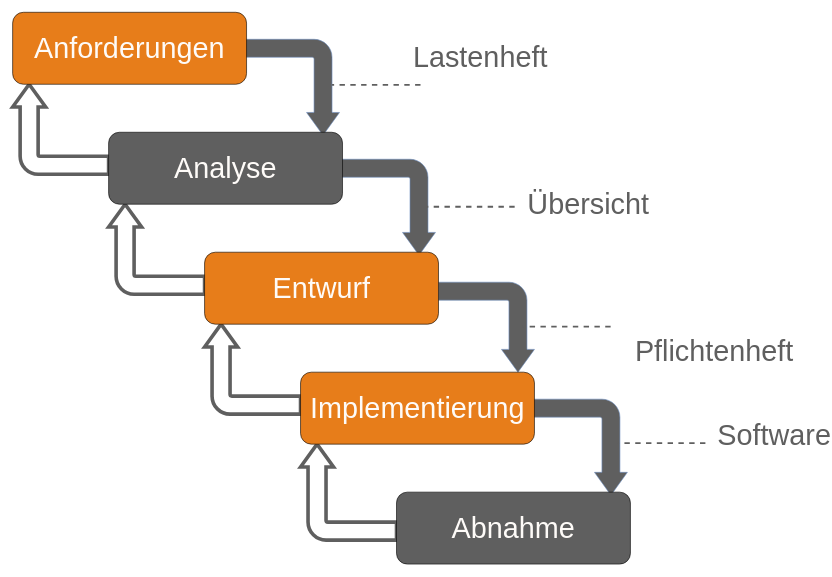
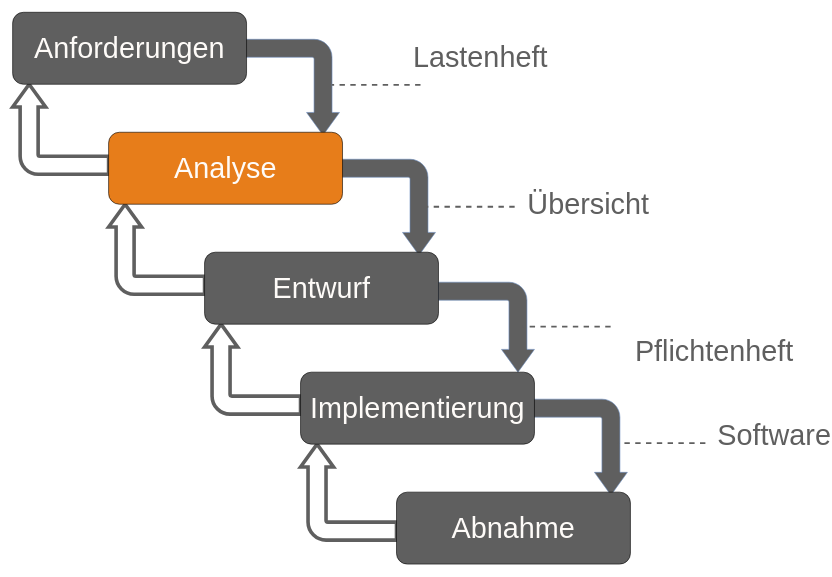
(129, 48) -> (129, 48)
(225, 168) -> (225, 168)
(321, 288) -> (321, 288)
(417, 408) -> (417, 408)
